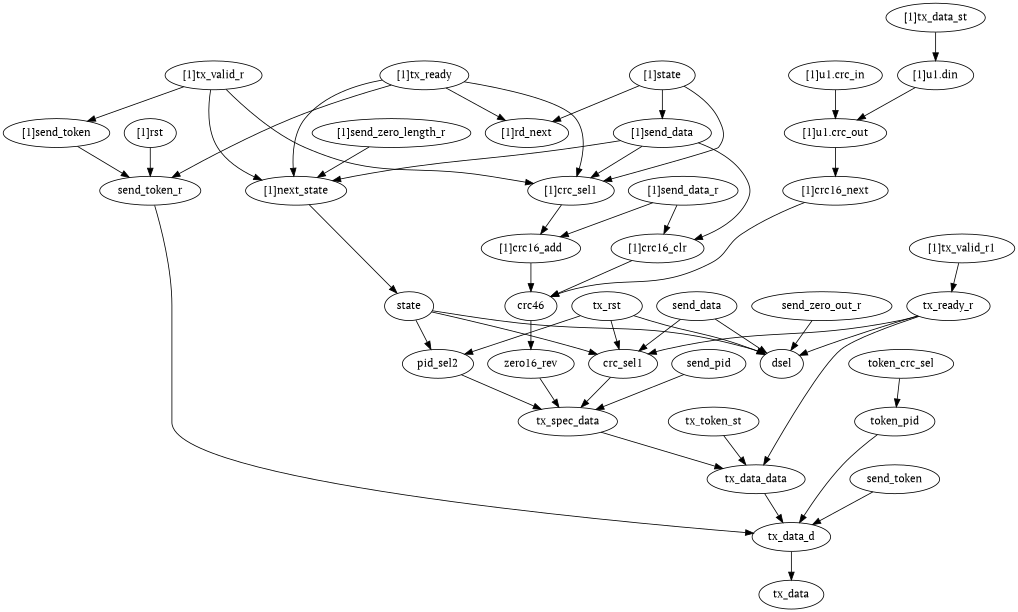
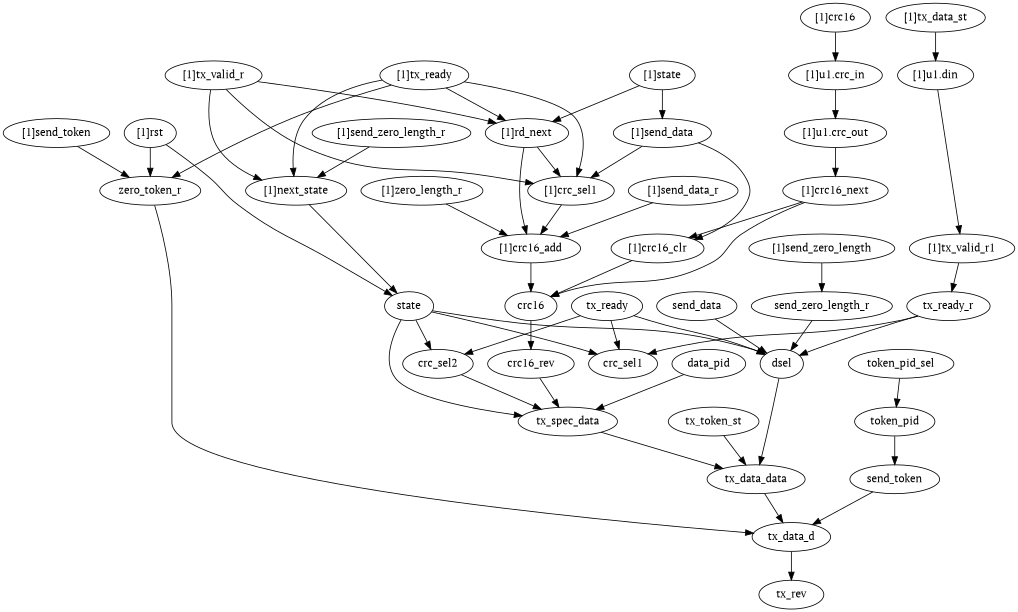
none -> (835, 18)
(890, 102) -> (948, 158)
(139, 103) -> (373, 99)
(703, 153) -> (546, 159)
(480, 159) -> none
none -> (520, 187)
(150, 191) -> (150, 191)
none -> (422, 191)
(672, 216) -> (749, 219)
none -> (270, 227)
none -> (822, 248)
(531, 306) -> (531, 306)
(607, 306) -> (607, 306)
(822, 306) -> (822, 306)
(659, 336) -> none
(438, 364) -> (438, 364)
(531, 364) -> (531, 364)
(709, 364) -> (709, 364)
(901, 364) -> (901, 364)
(826, 367) -> (771, 418)
(599, 389) -> (423, 394)
(837, 472) -> (895, 446)
(791, 595) -> (791, 595)
